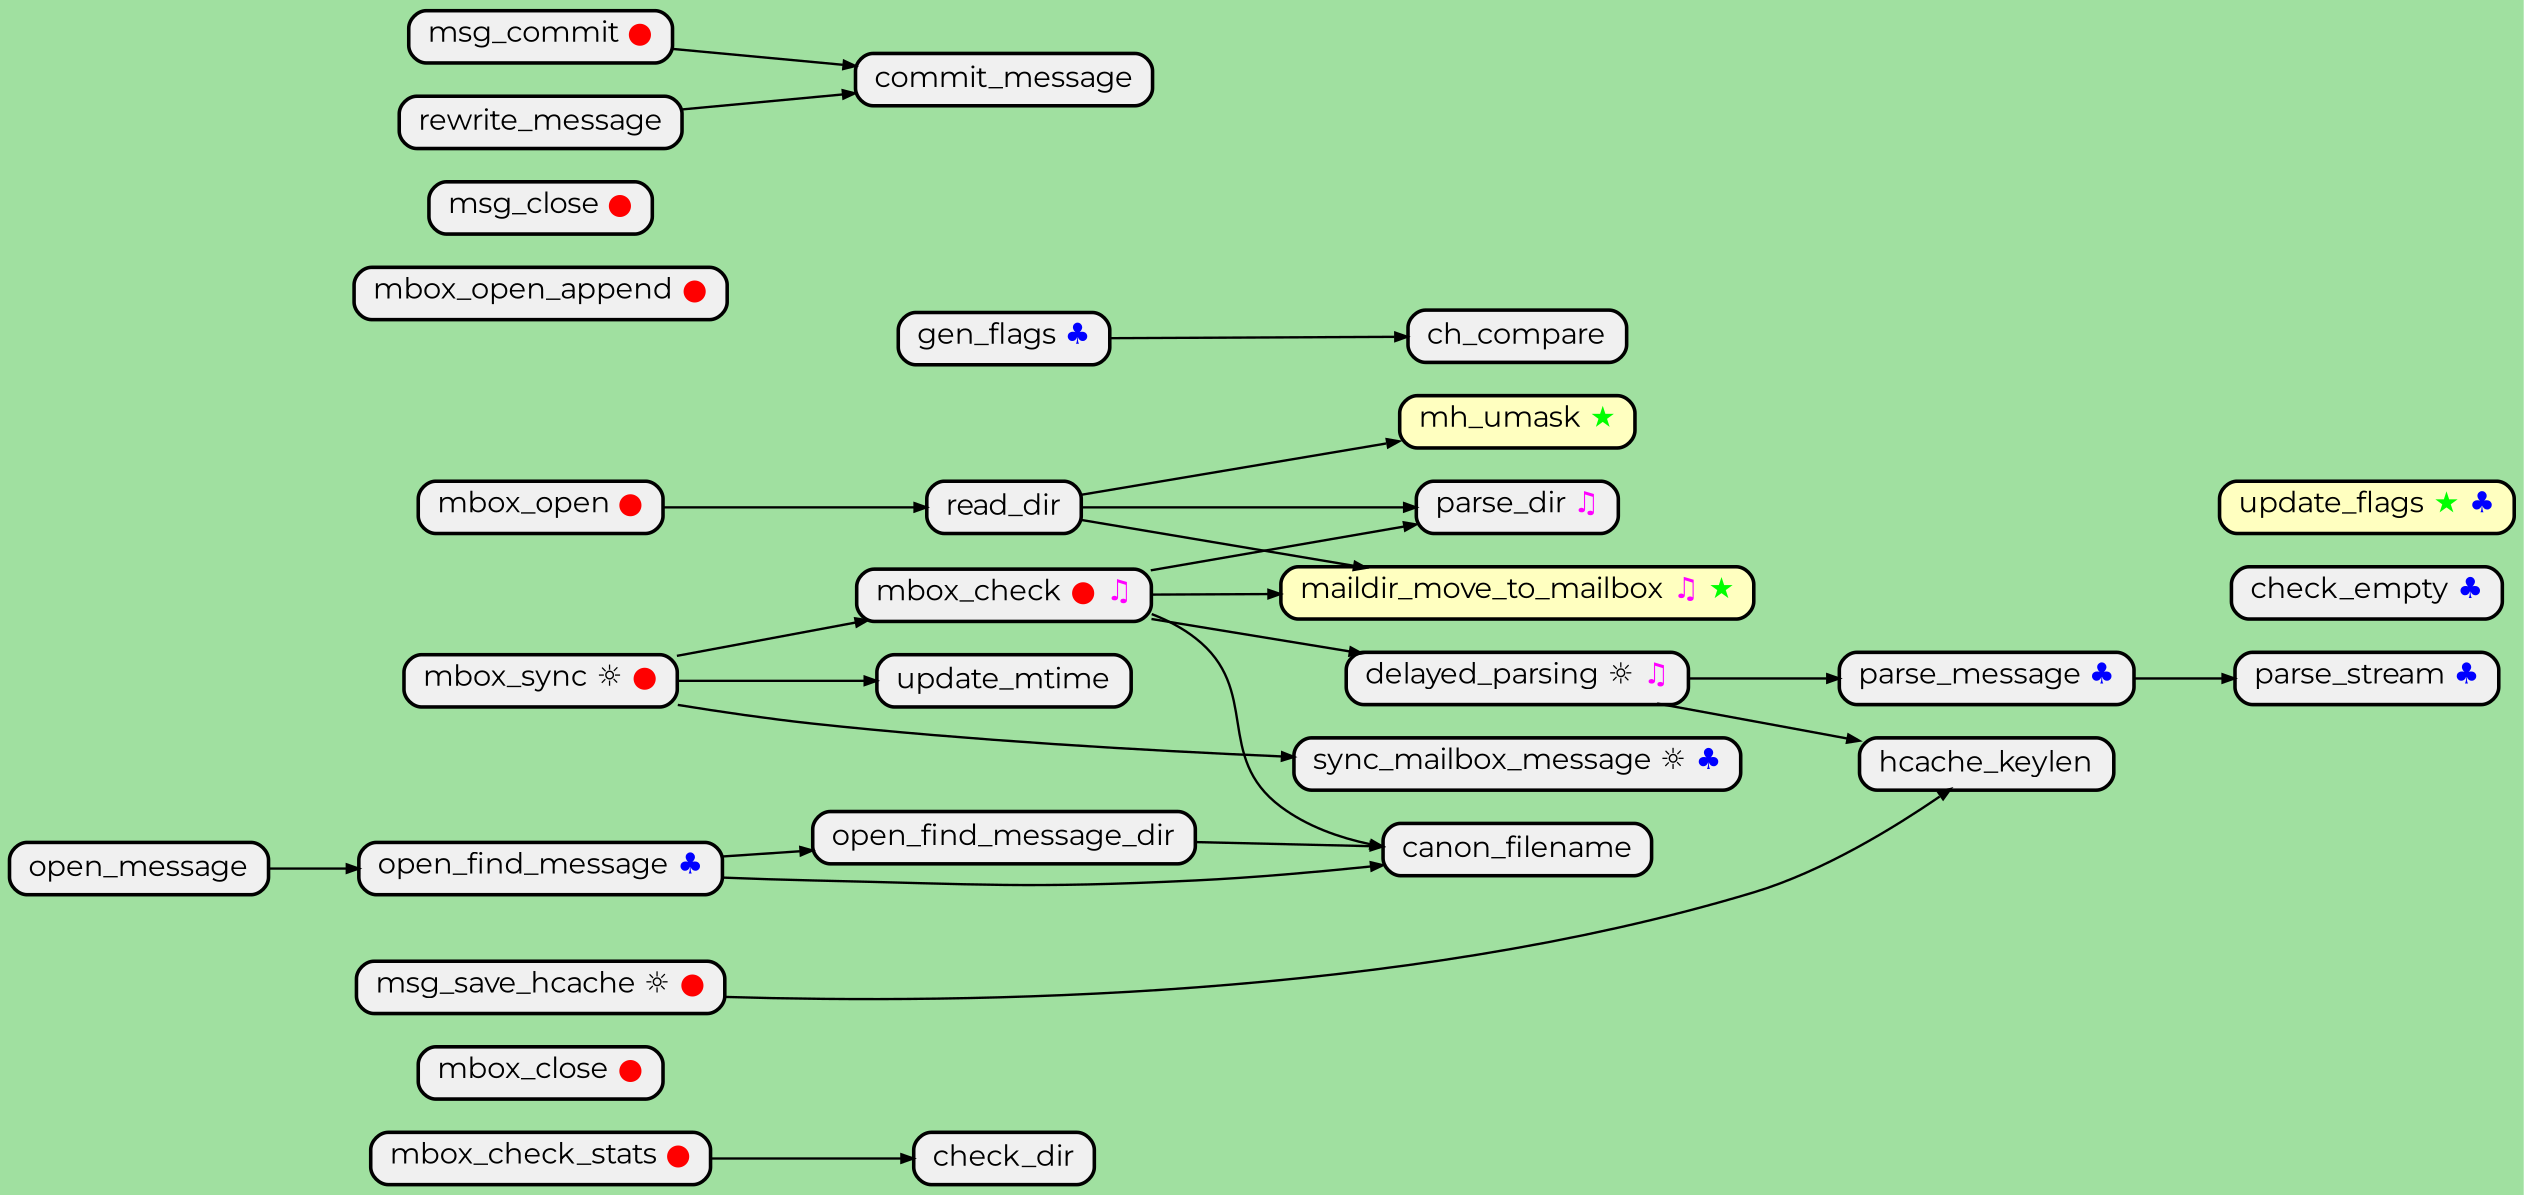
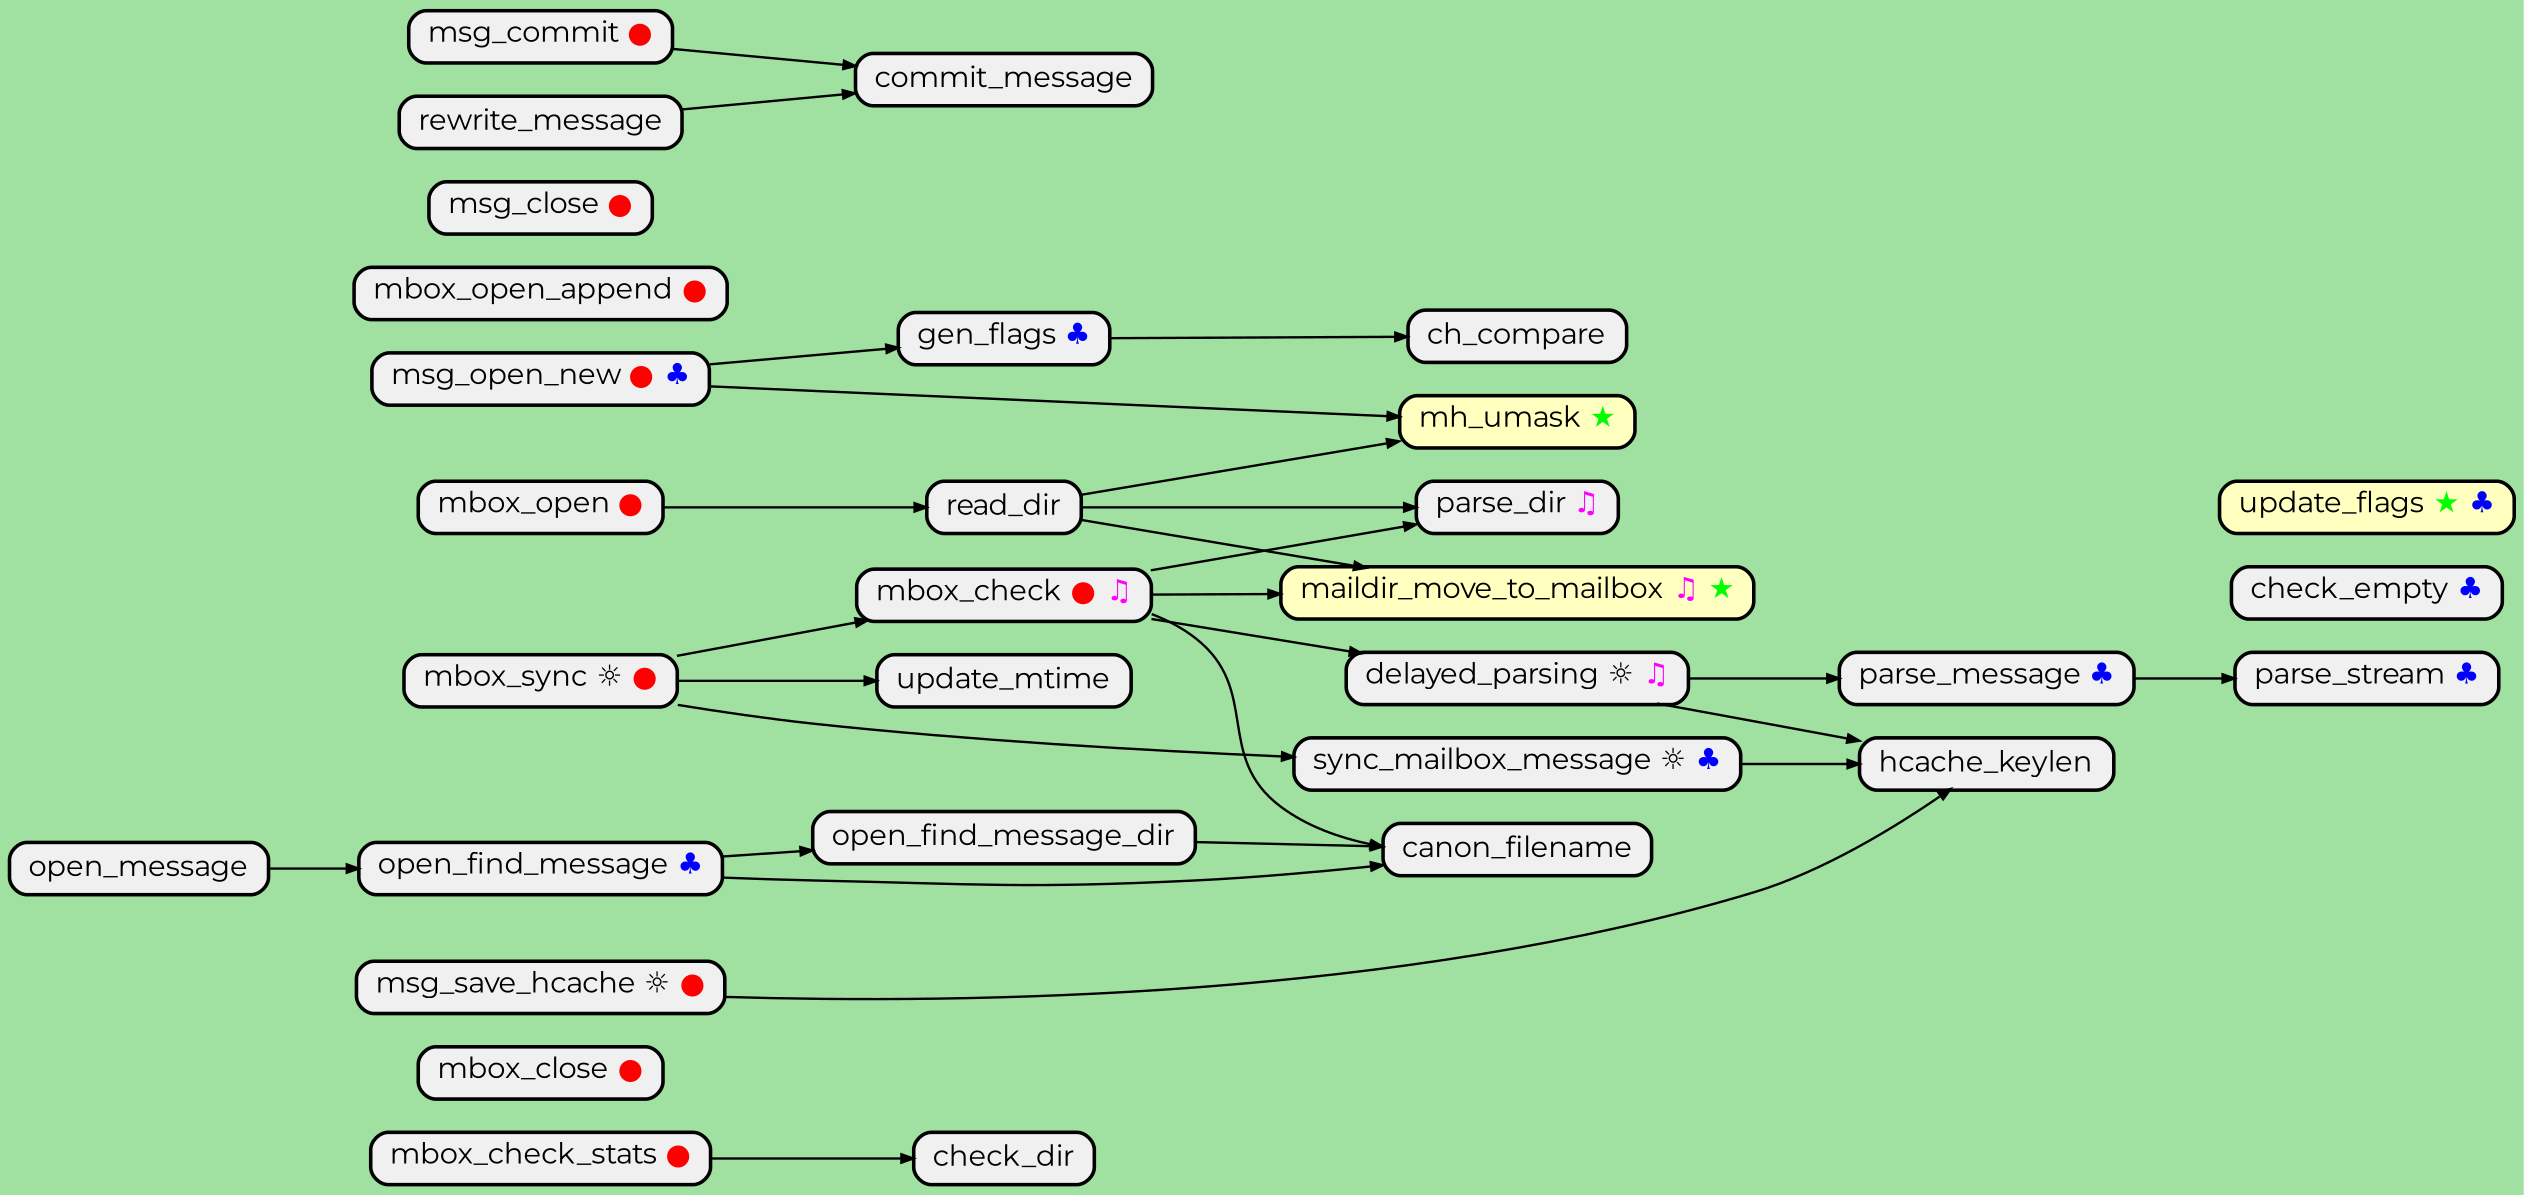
none -> (541, 379)
none -> (1794, 764)
